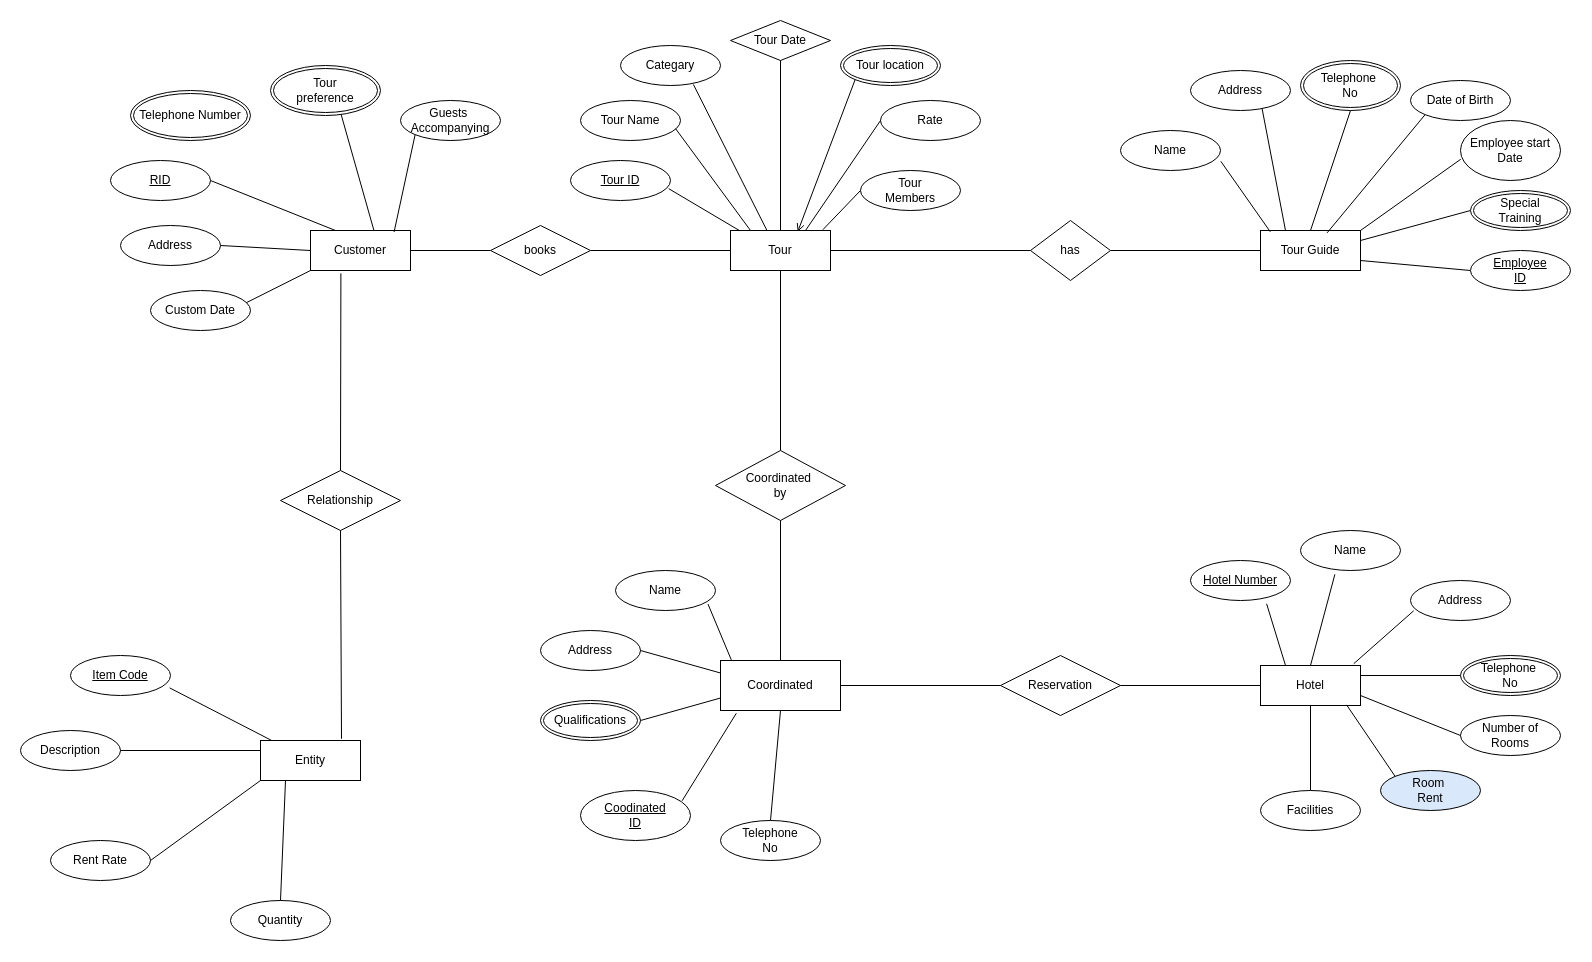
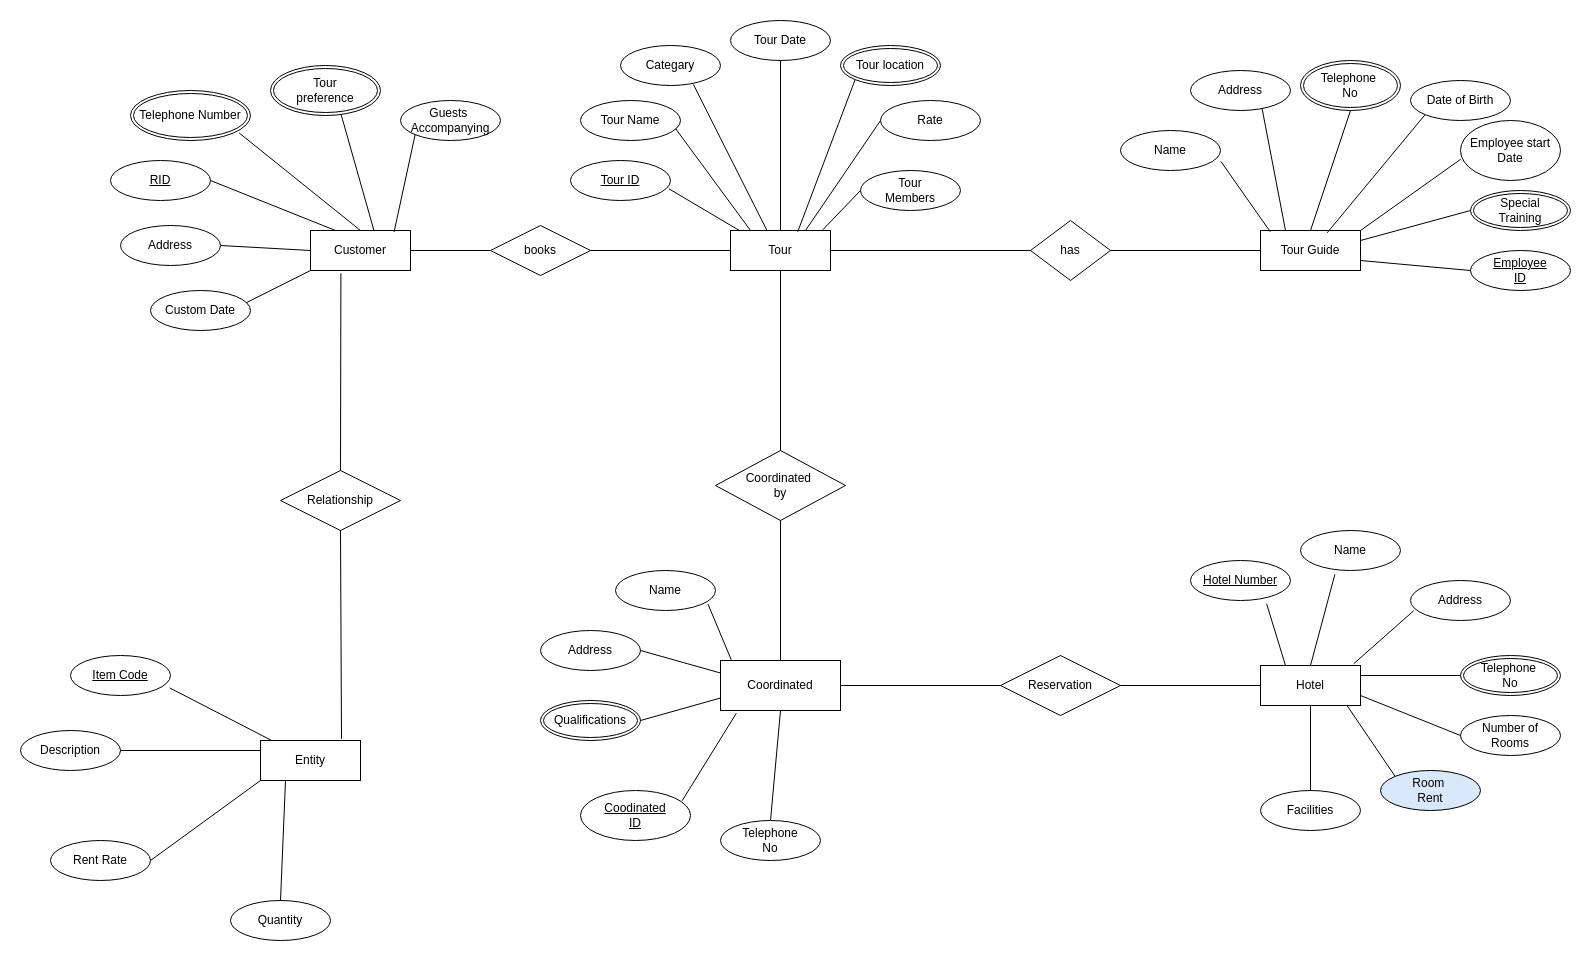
(781, 41) -> (781, 41)
none -> (299, 181)
(800, 226) -> (799, 227)
